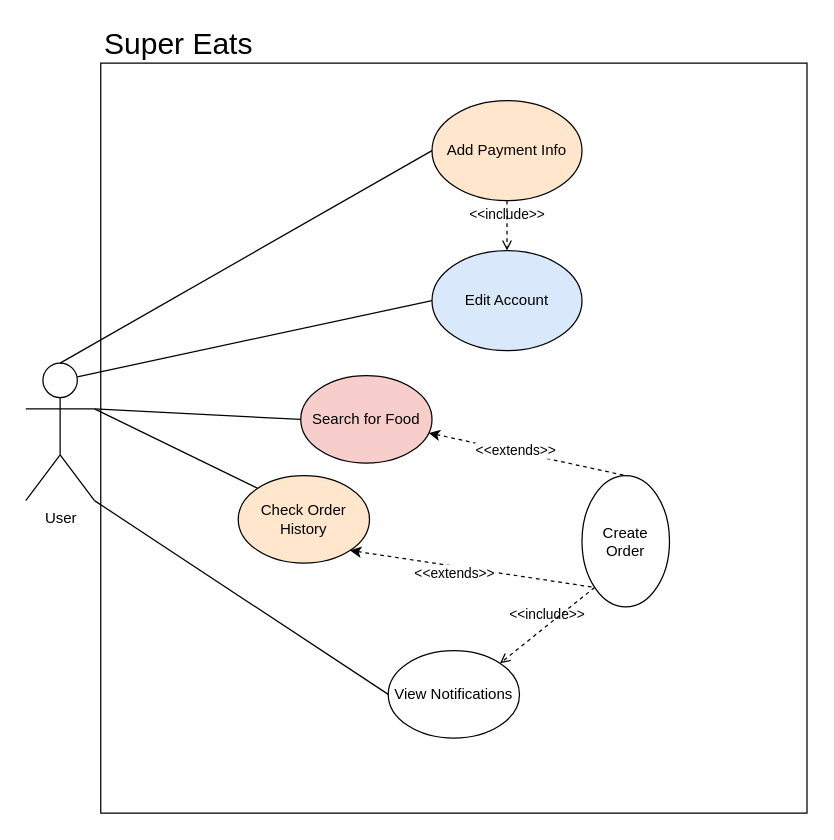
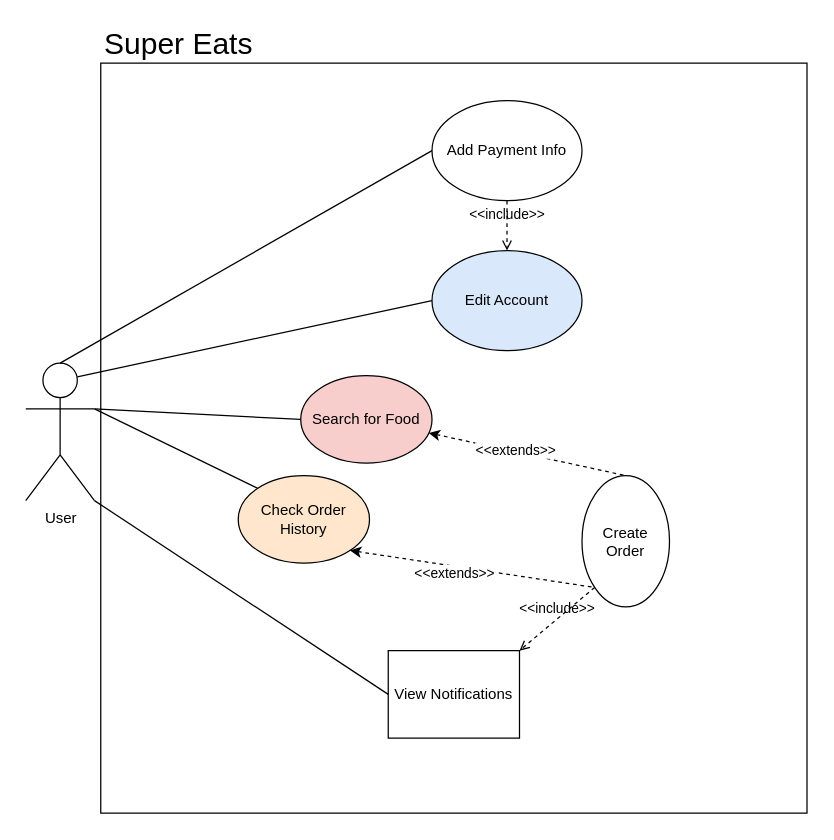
(507, 151) -> (507, 151)
(454, 694) -> (454, 694)
